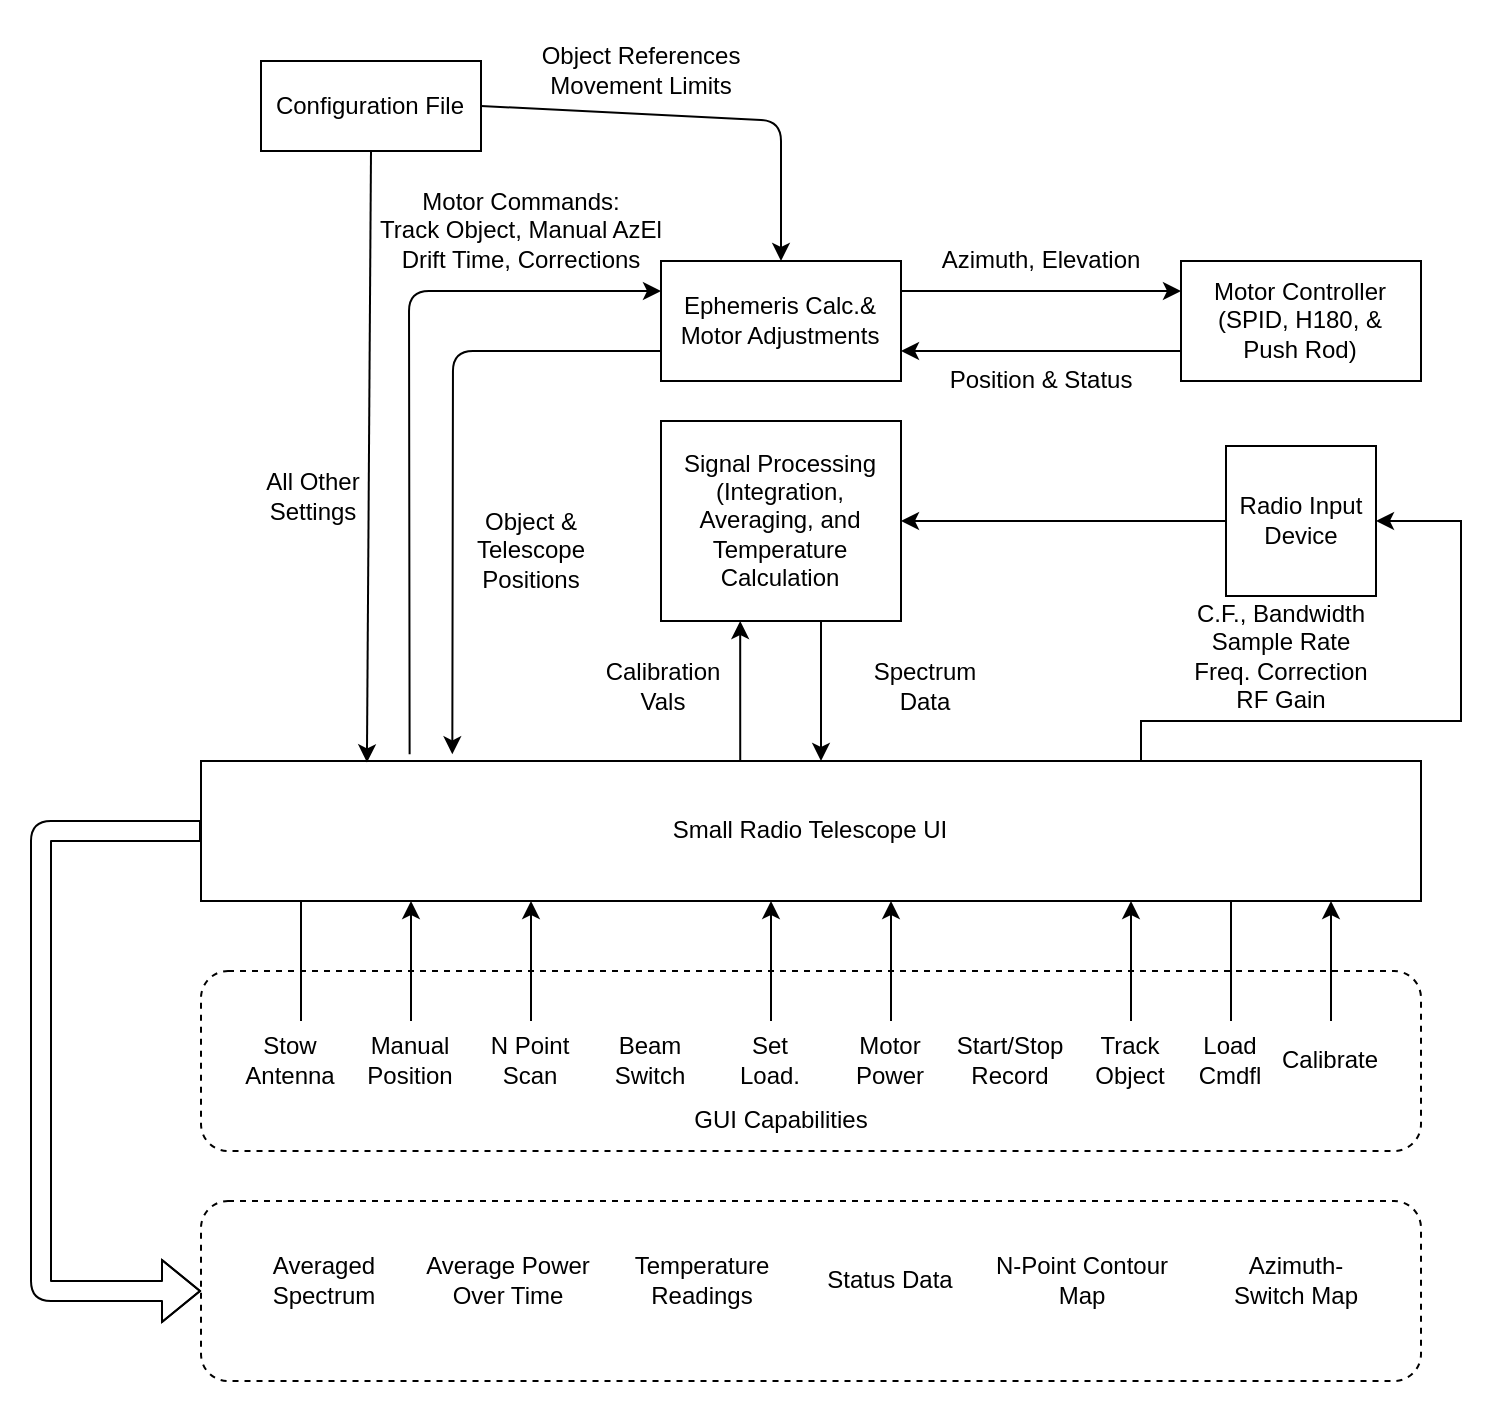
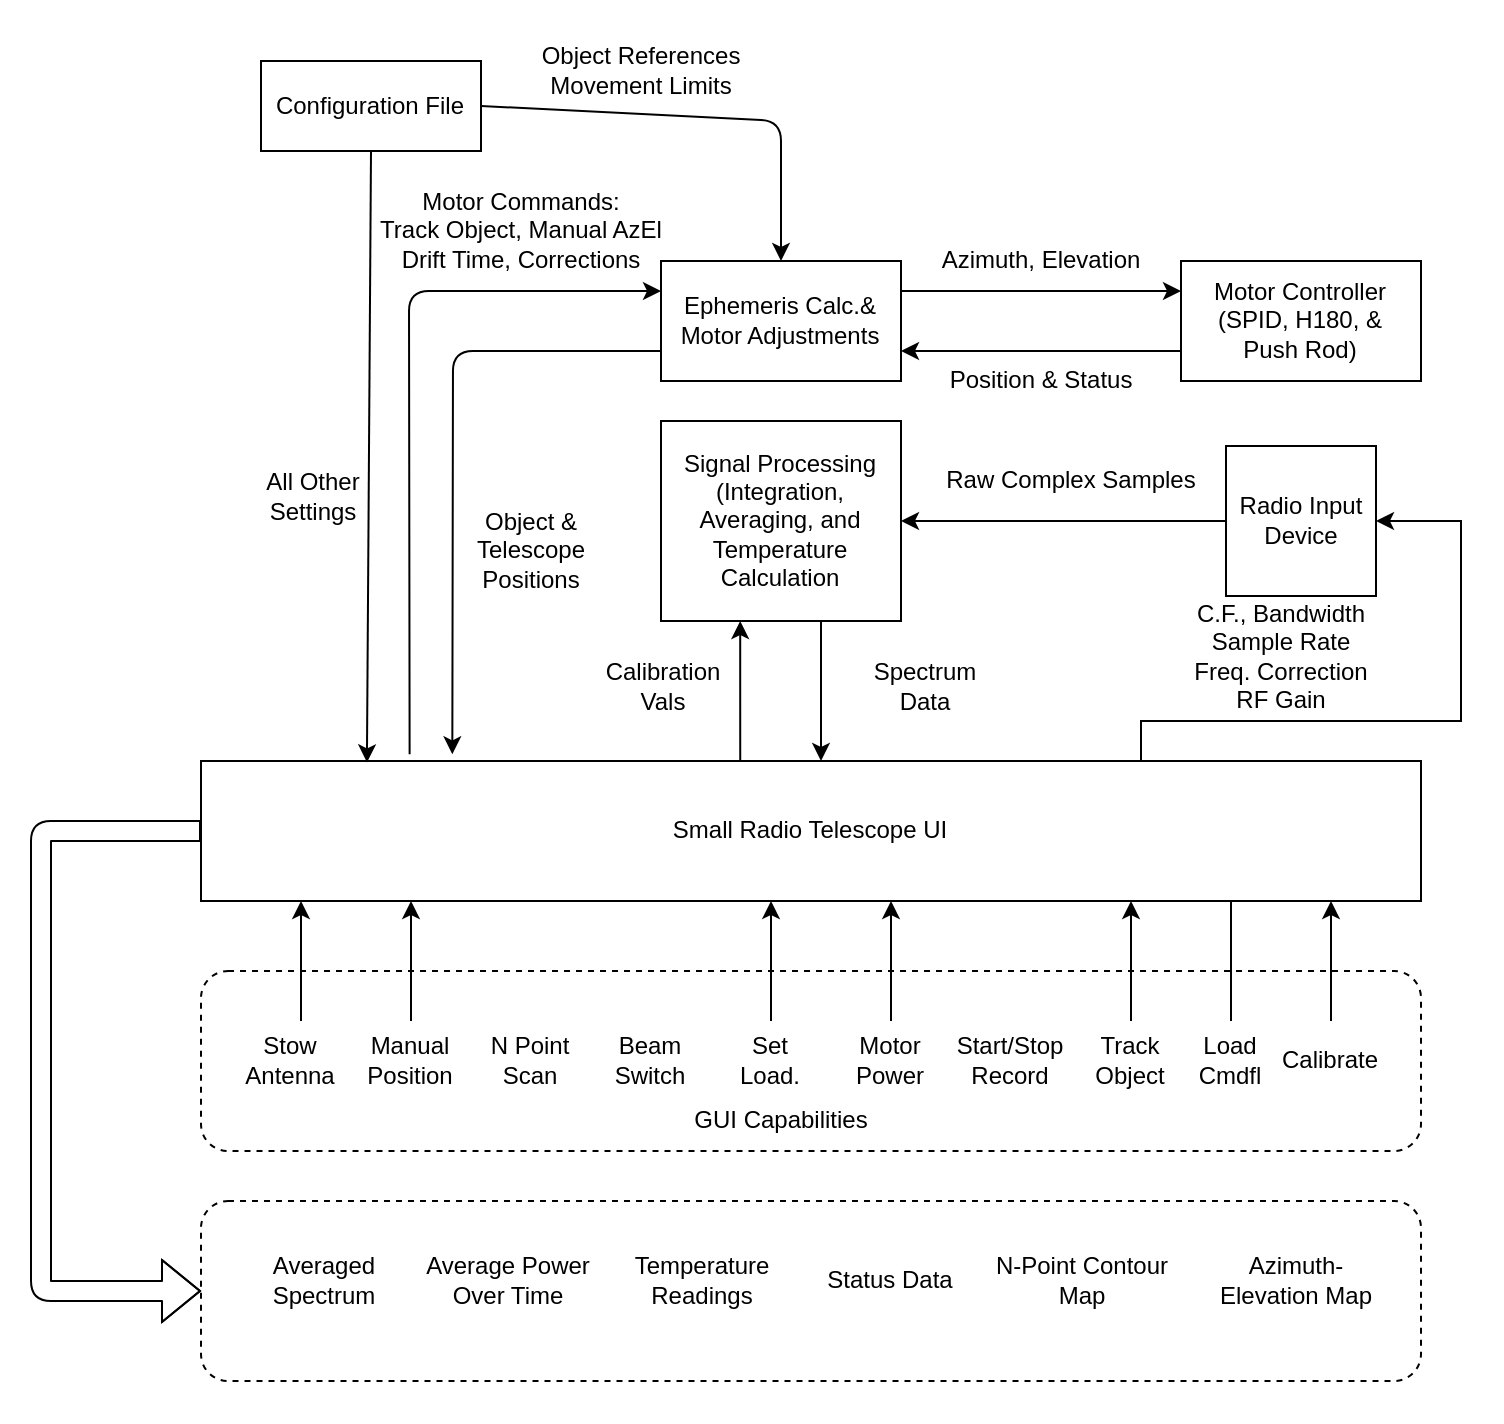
none -> (1071, 481)
(301, 910) -> (301, 916)
(531, 968) -> none
(1297, 1281) -> (1297, 1281)
